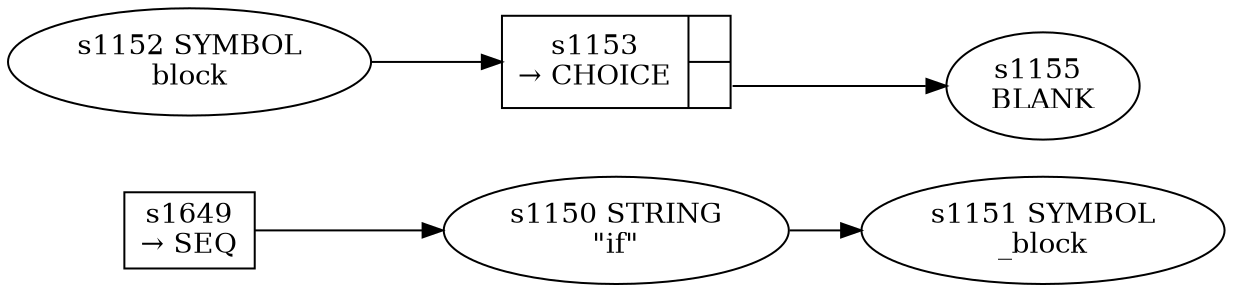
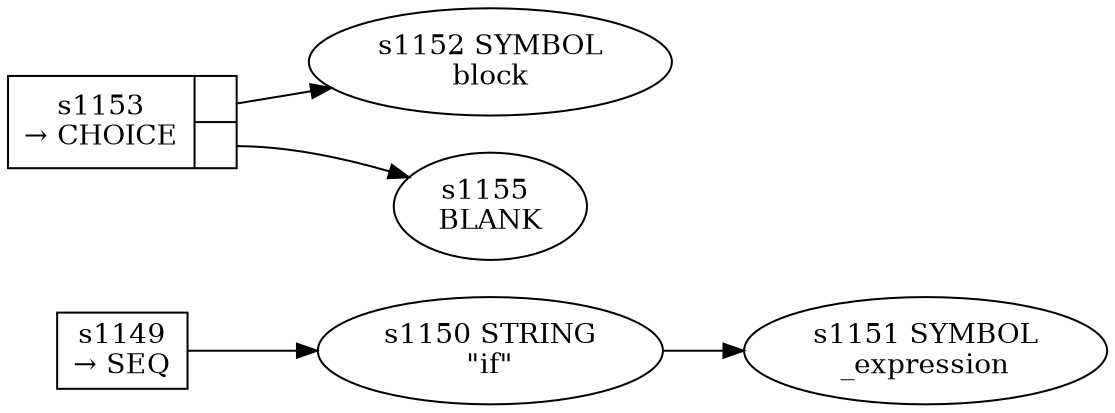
(427, 62) -> (274, 97)
(190, 230) -> (122, 351)
(1043, 230) -> (926, 351)
